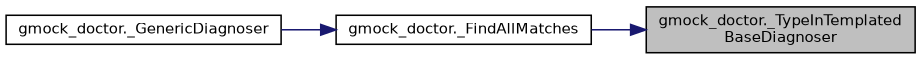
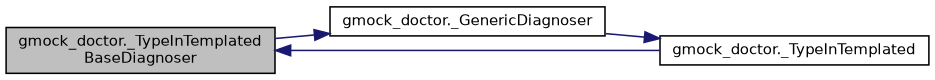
(464, 30) -> (794, 50)
none -> (295, 37)
